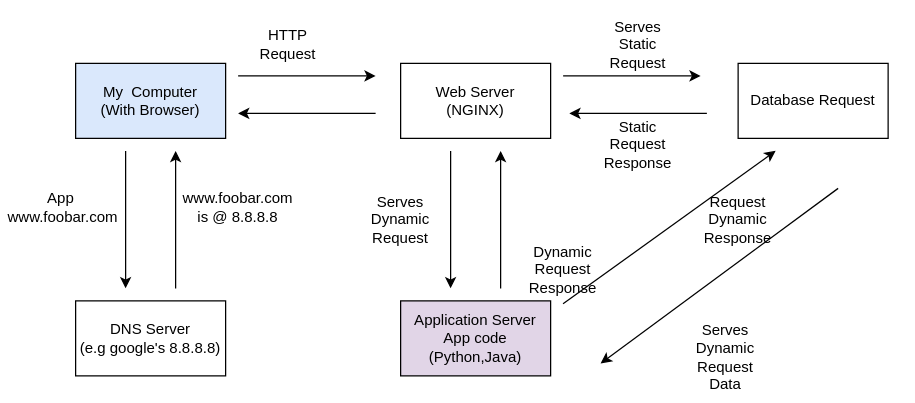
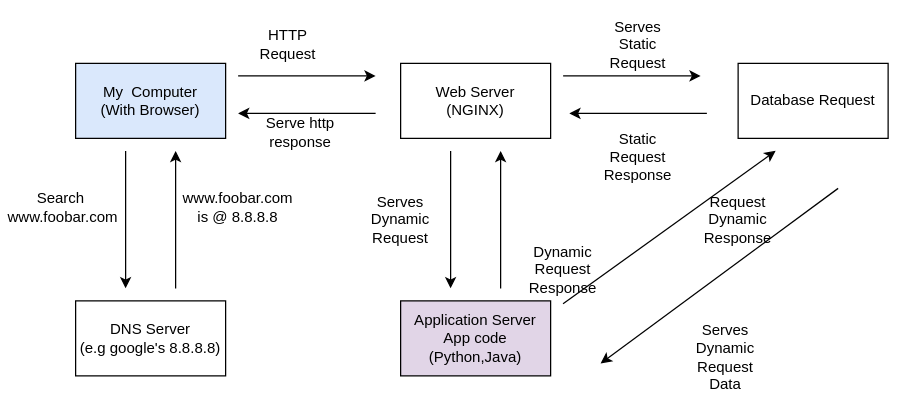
none -> (301, 132)
(638, 144) -> (638, 157)
(63, 207) -> (63, 207)
